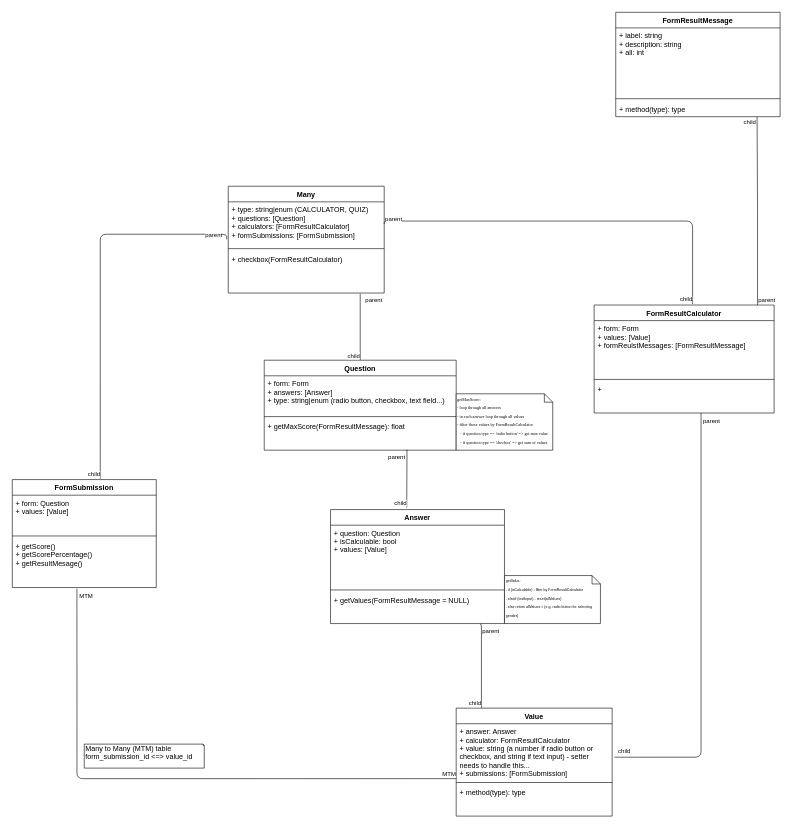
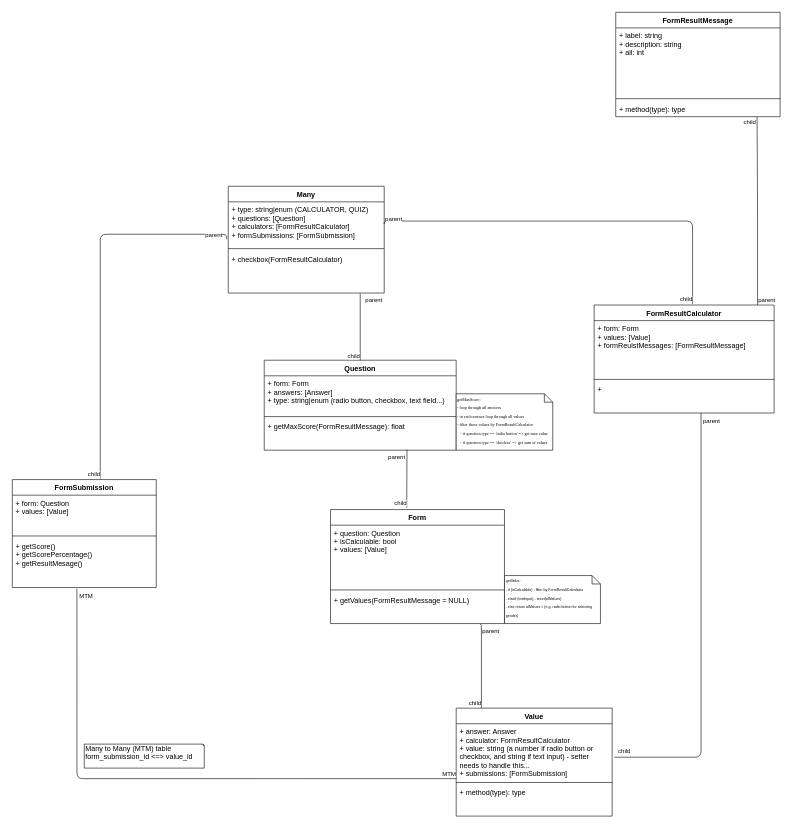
(417, 518) -> (417, 518)
